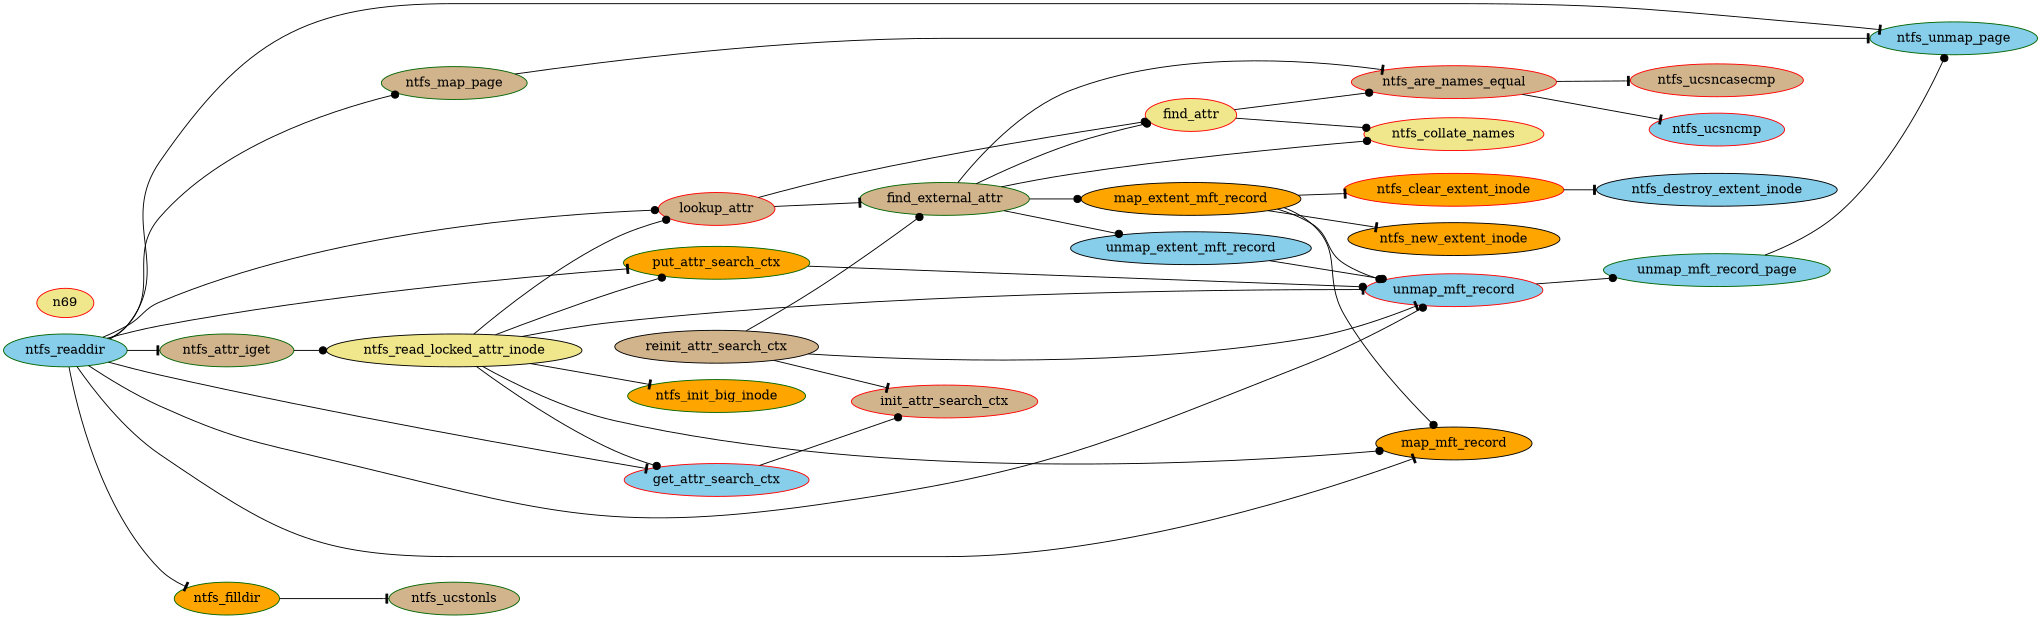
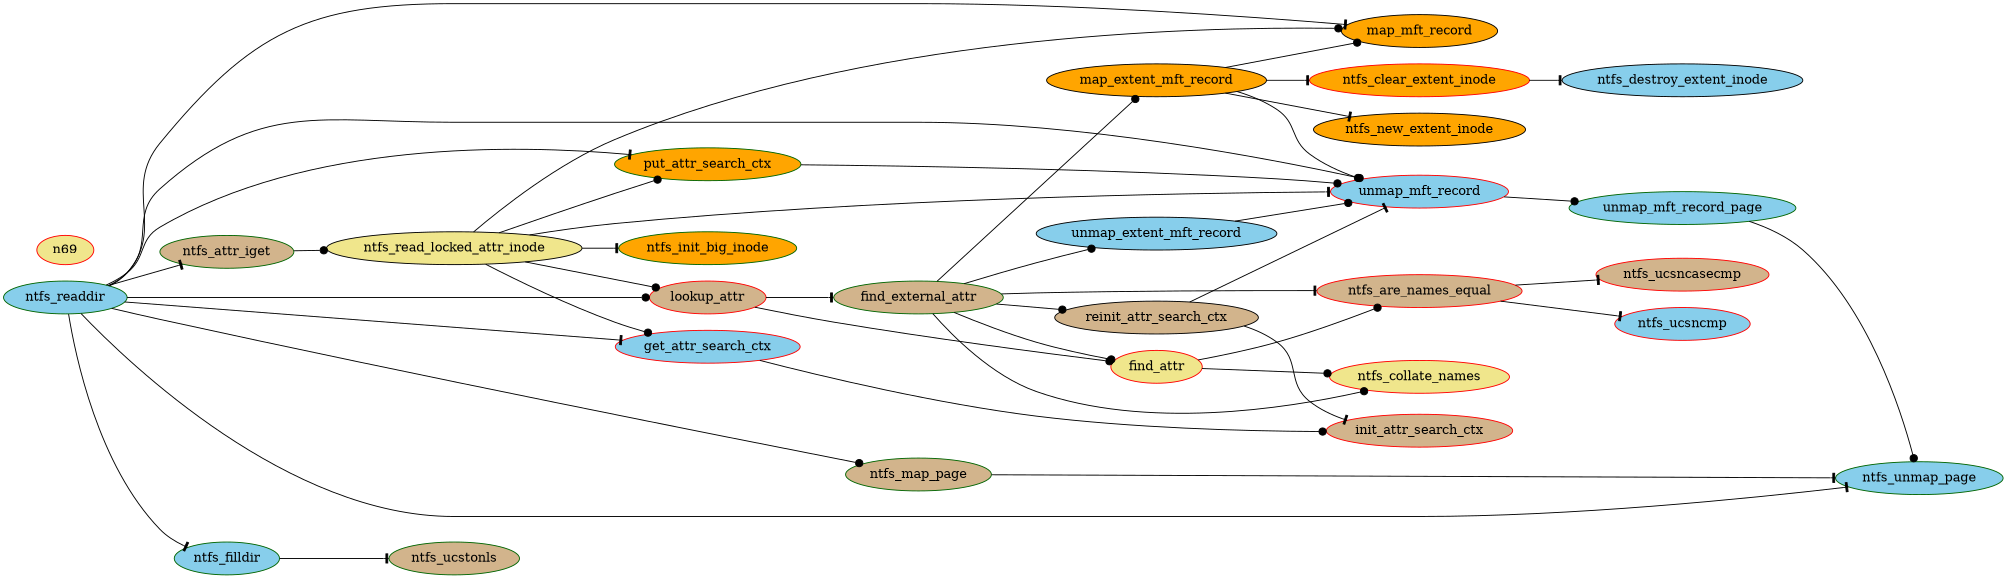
(833, 278) -> (1028, 307)
(227, 599) -> (227, 558)
